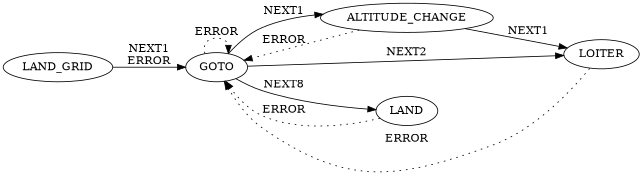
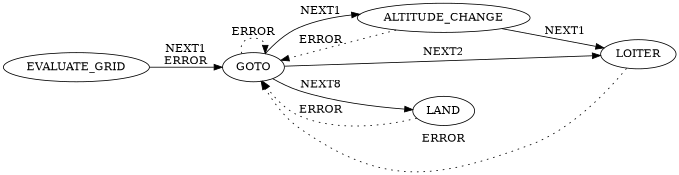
(58, 67) -> (76, 67)
